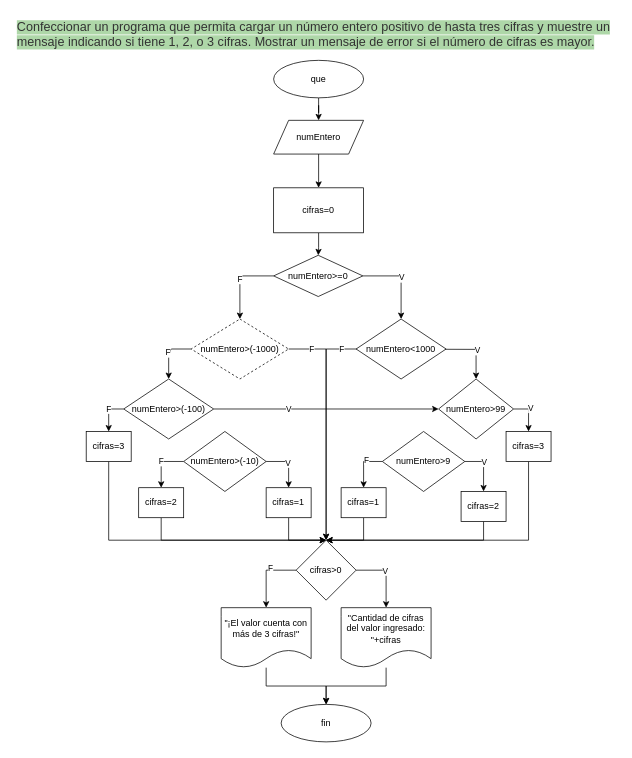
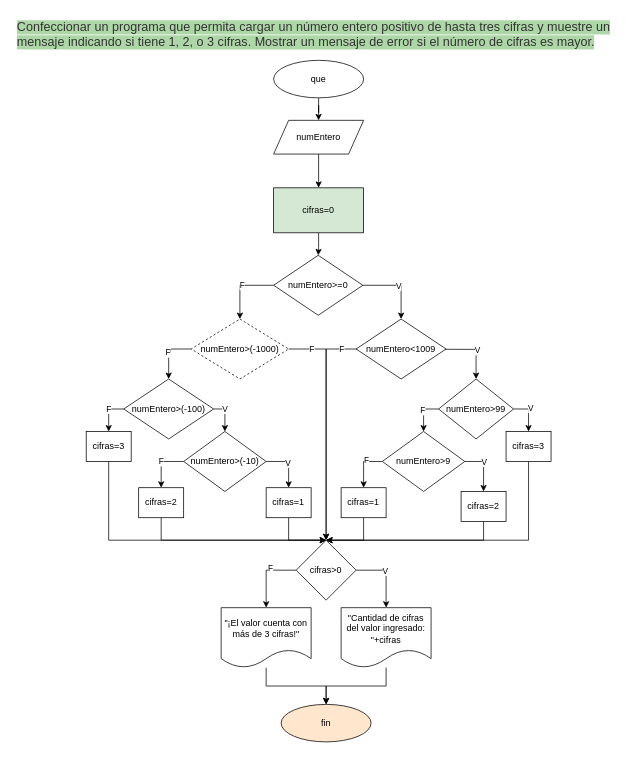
(318, 210) -> (318, 210)
(318, 276) -> (318, 285)
(401, 349) -> (401, 349)
(224, 409) -> (225, 409)
none -> (423, 419)
(326, 723) -> (326, 723)
